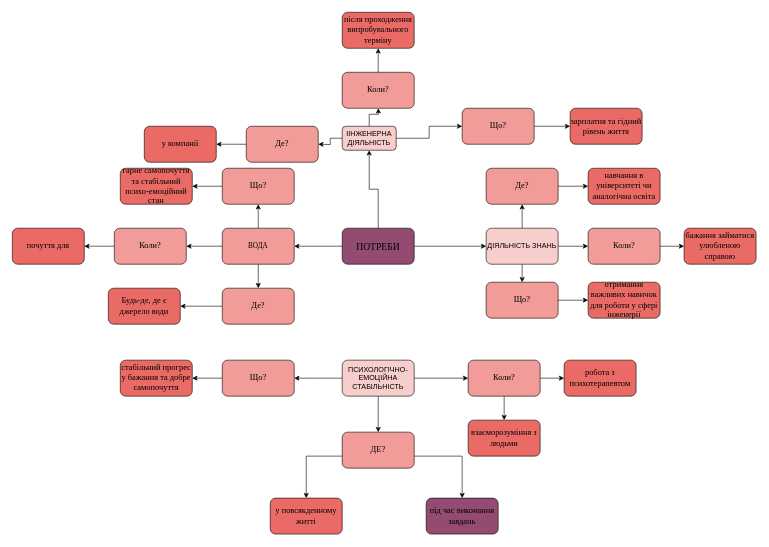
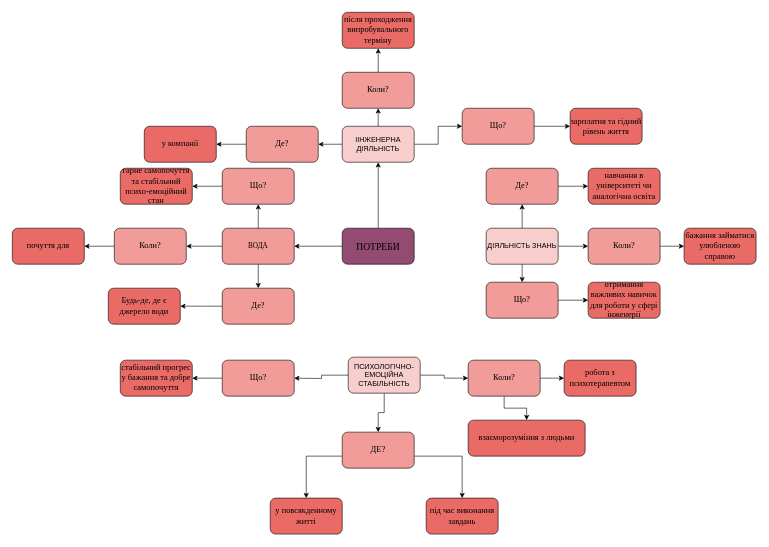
(369, 138) -> (378, 144)
(480, 246) -> none
(378, 378) -> (384, 375)
(504, 438) -> (527, 438)
(462, 516) -> (462, 516)
